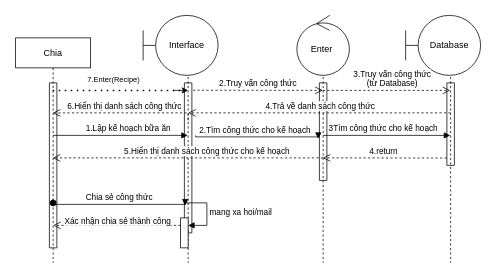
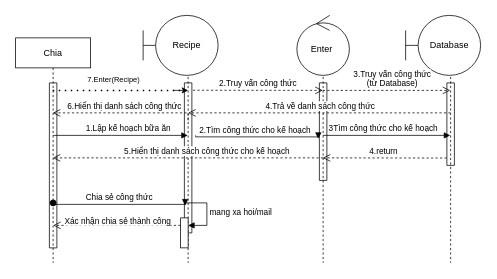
(187, 45) -> (187, 45)
